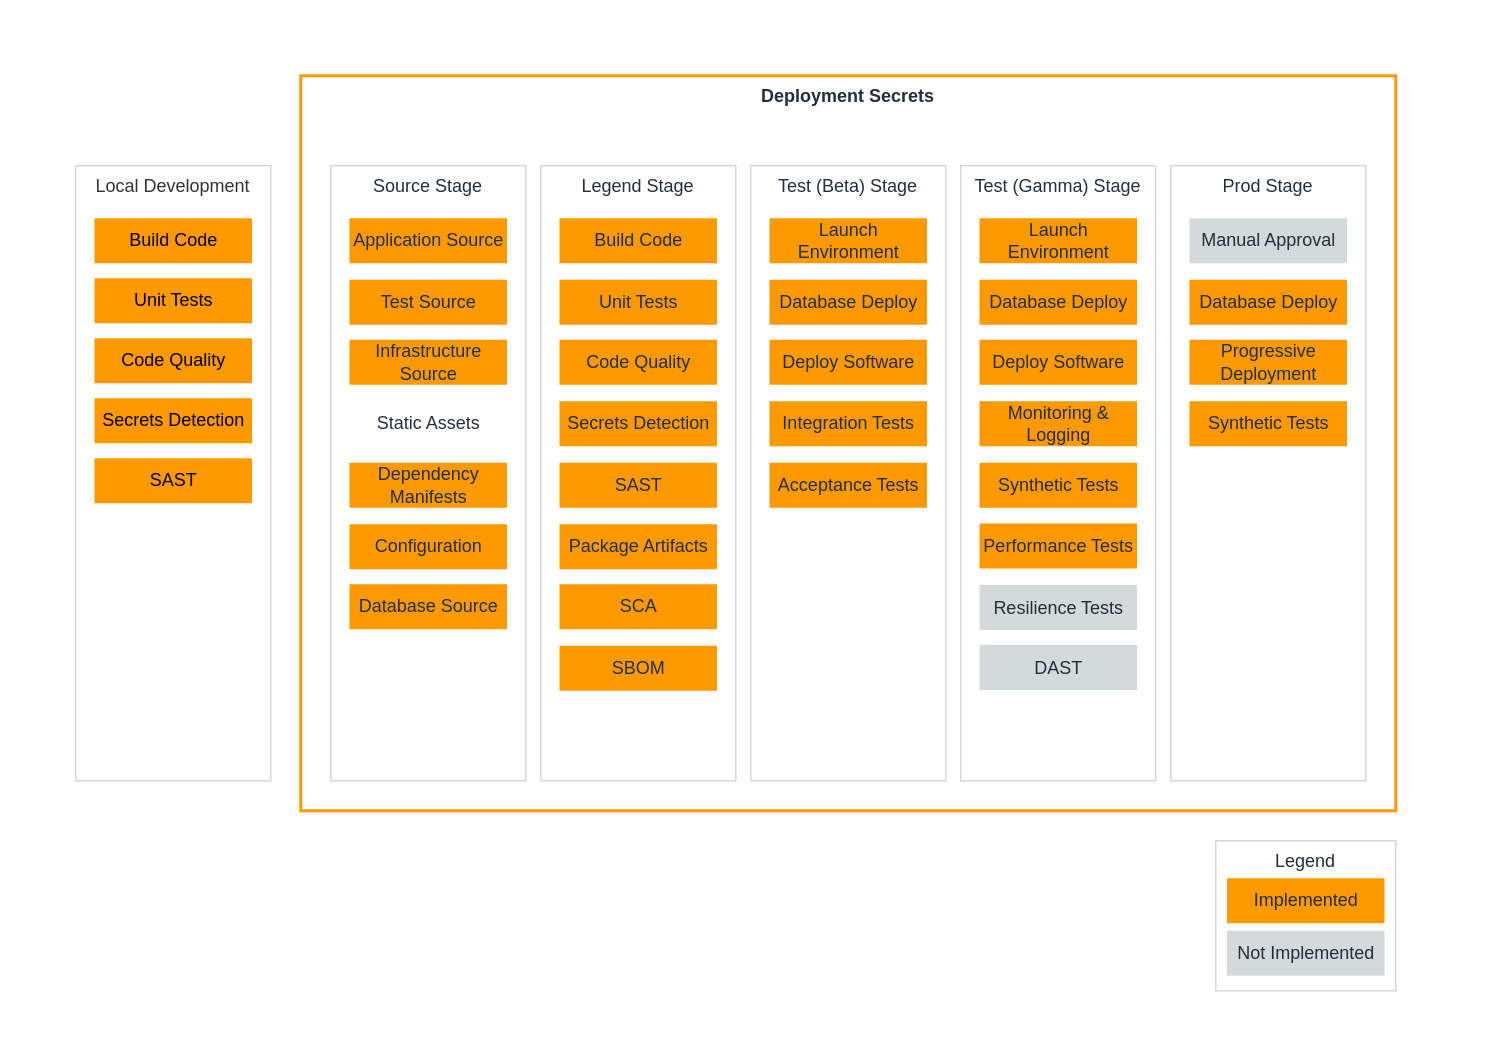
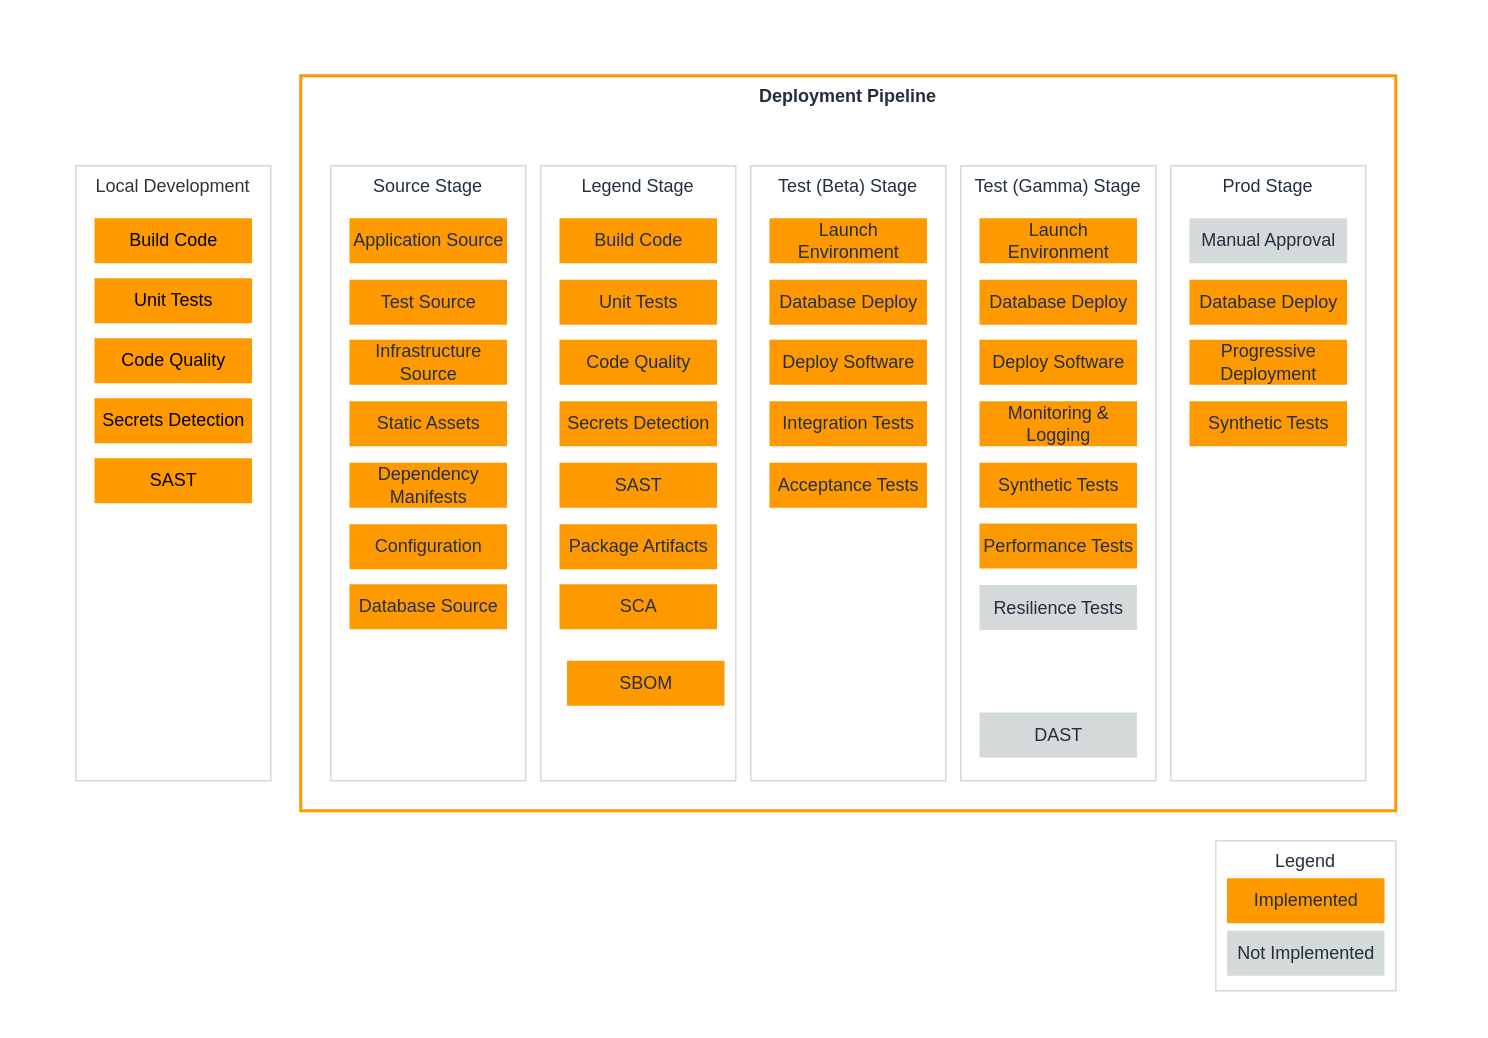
(848, 96) -> (848, 96)
(428, 424) -> (428, 424)
(638, 668) -> (646, 683)
(1058, 668) -> (1058, 735)
